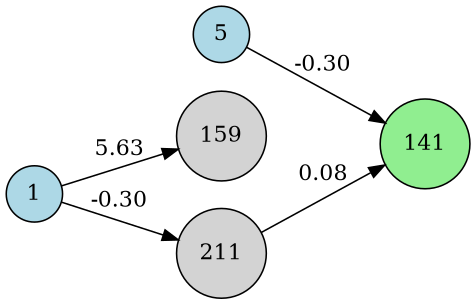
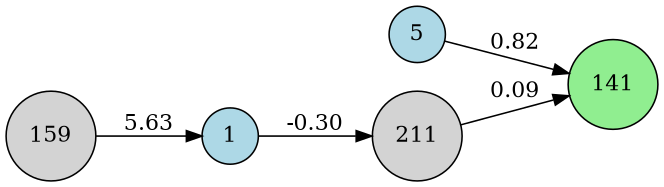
(323, 65) -> (515, 43)
(112, 170) -> (141, 136)
(323, 174) -> (515, 91)
